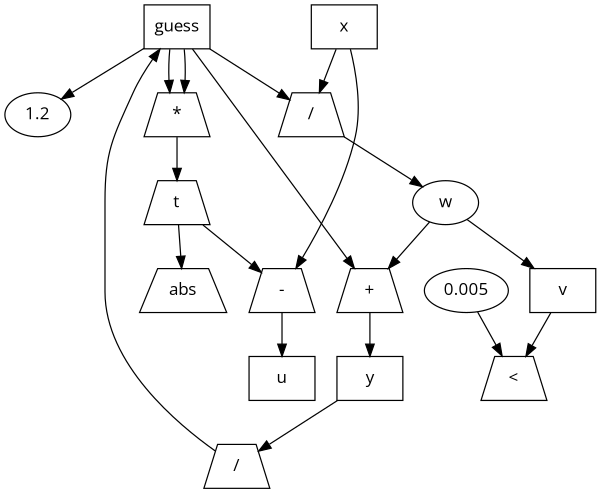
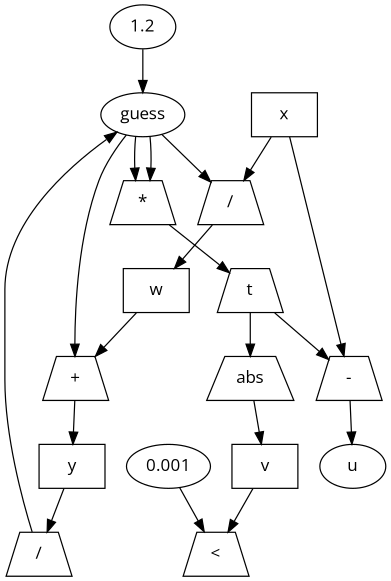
(177, 27) -> (143, 115)
(108, 70) -> (143, 65)
(446, 203) -> (156, 291)
(495, 240) -> (257, 416)
(466, 291) -> (168, 466)
(282, 378) -> (353, 466)
